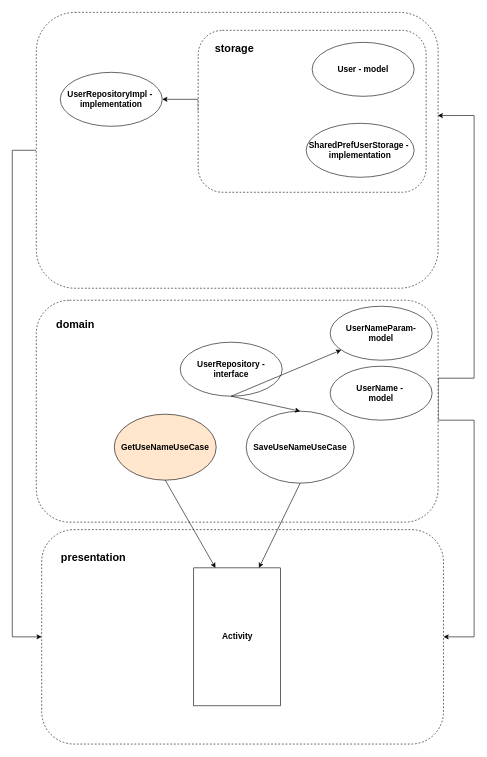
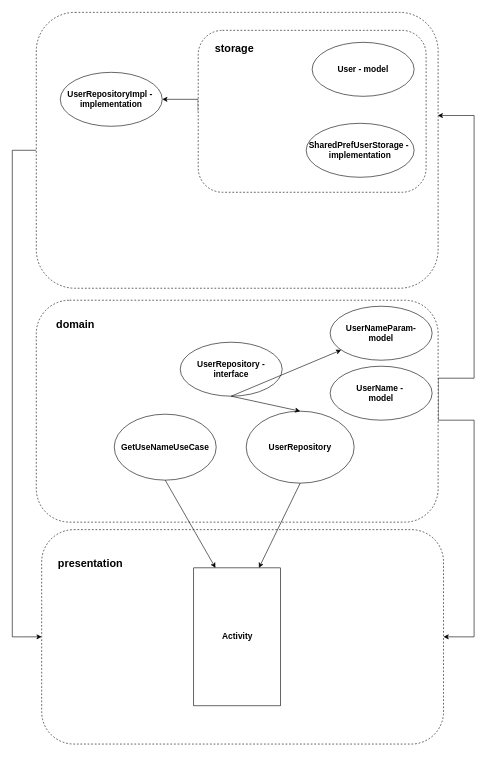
(165, 447) -> (165, 447)
(300, 447) -> (300, 447)
(93, 558) -> (90, 564)
